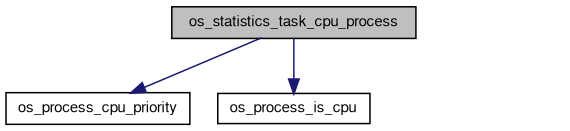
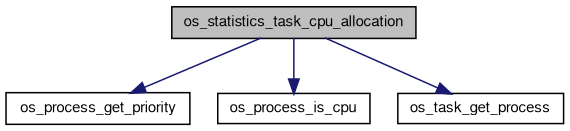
(294, 23) -> (294, 23)
(98, 108) -> (98, 108)
none -> (481, 108)
